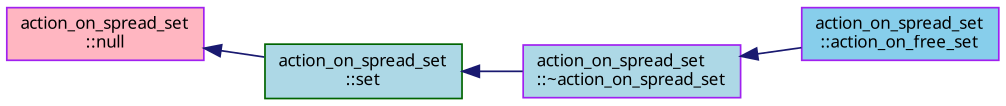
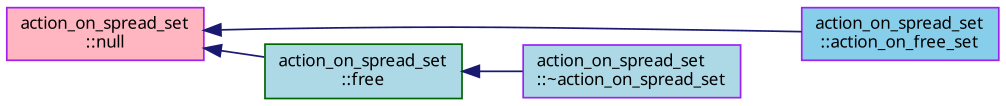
(780, 51) -> (511, 27)
(364, 71) -> (364, 71)
